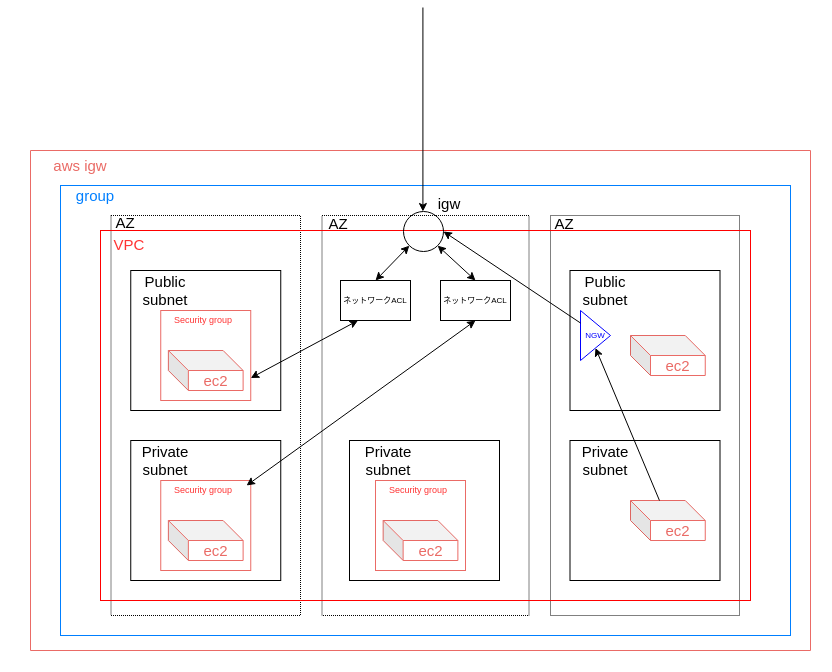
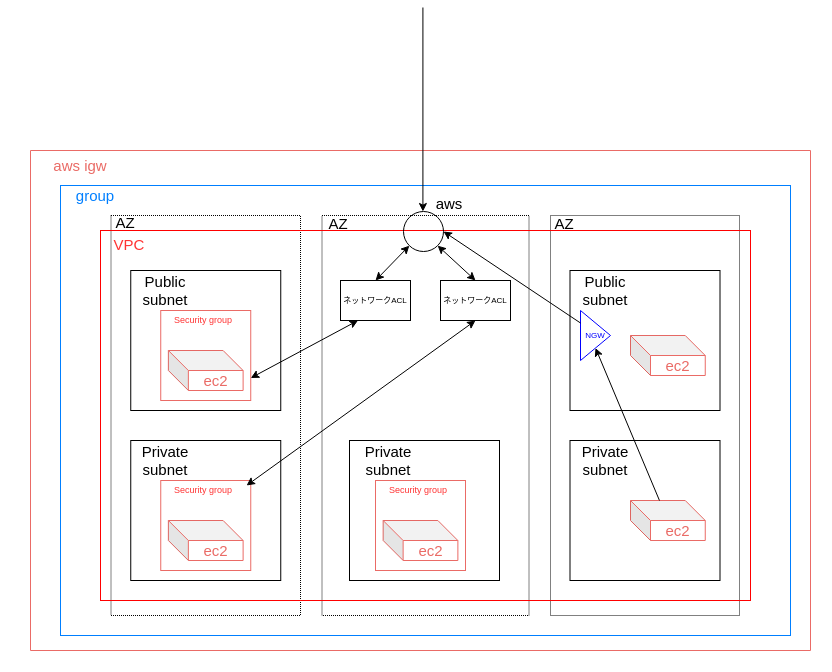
(450, 204) -> (450, 204)
